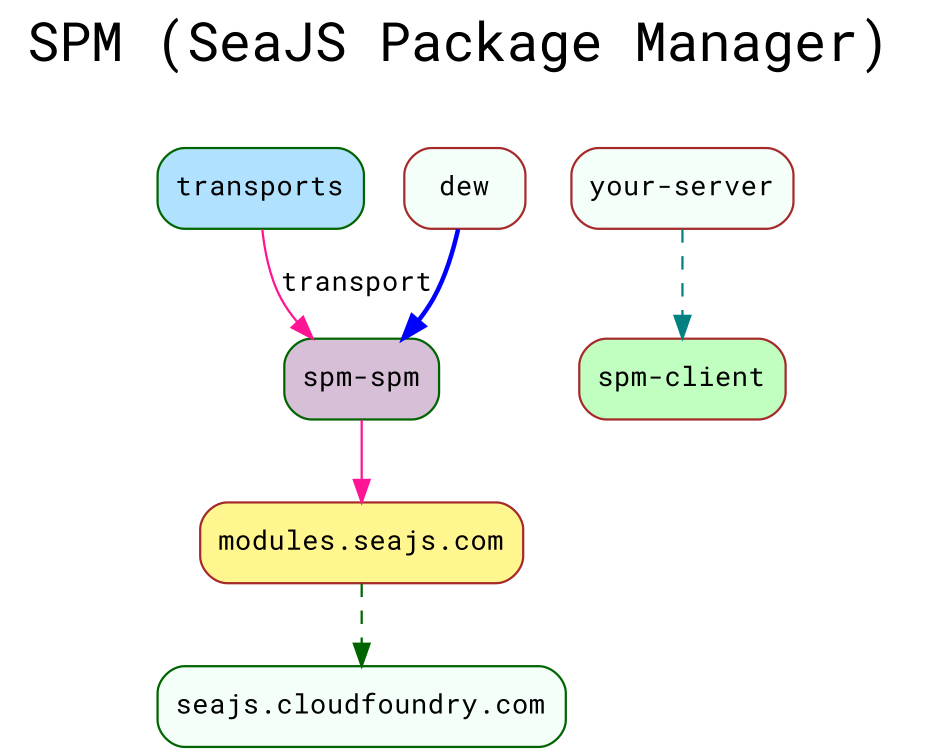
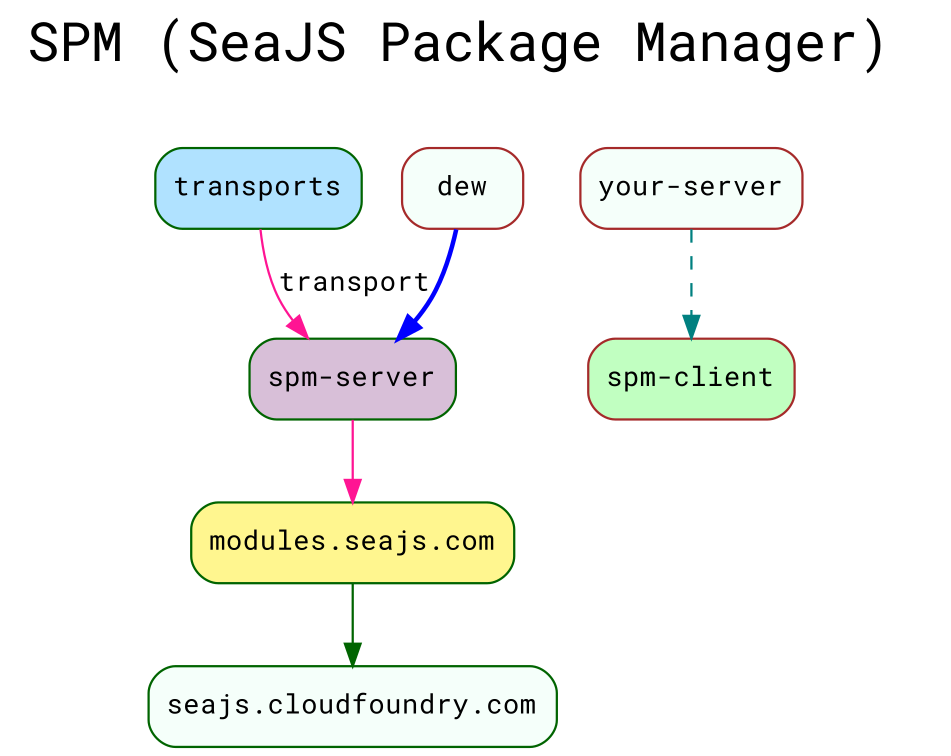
(362, 379) -> (353, 379)
(362, 543) -> (353, 543)
(362, 614) -> (353, 614)
